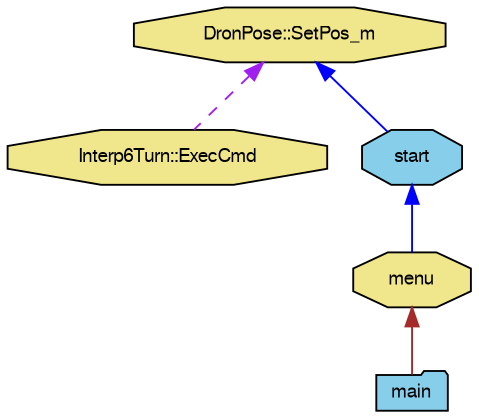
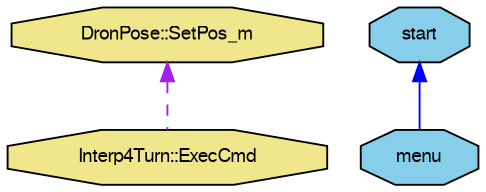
(359, 104) -> none
(167, 157) -> (167, 157)
(412, 280) -> (420, 157)
(412, 393) -> none
